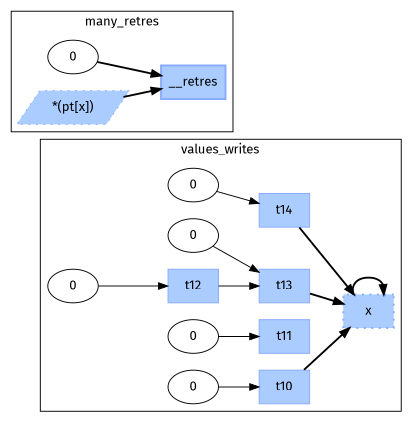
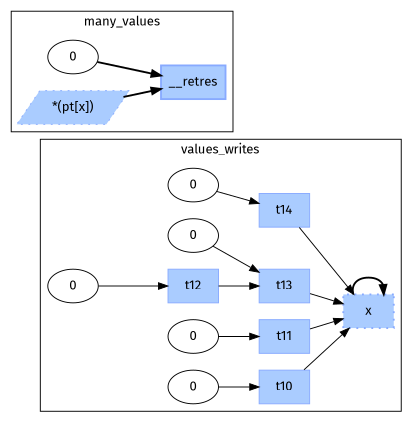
(122, 22) -> (122, 22)
(324, 257) -> (324, 257)
(322, 297) -> (322, 297)
none -> (322, 325)
(323, 352) -> (323, 352)
